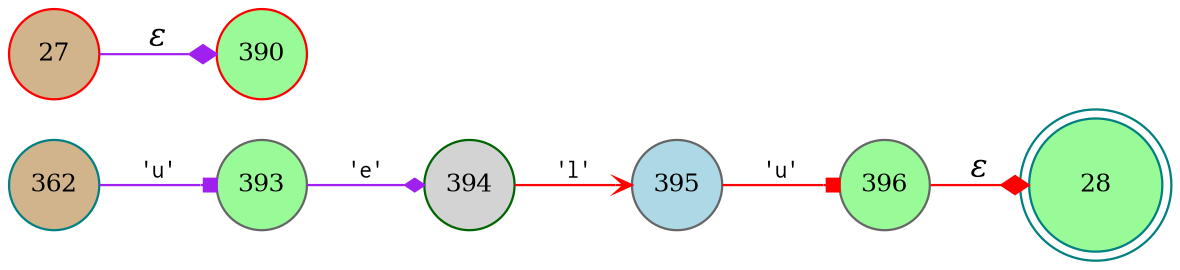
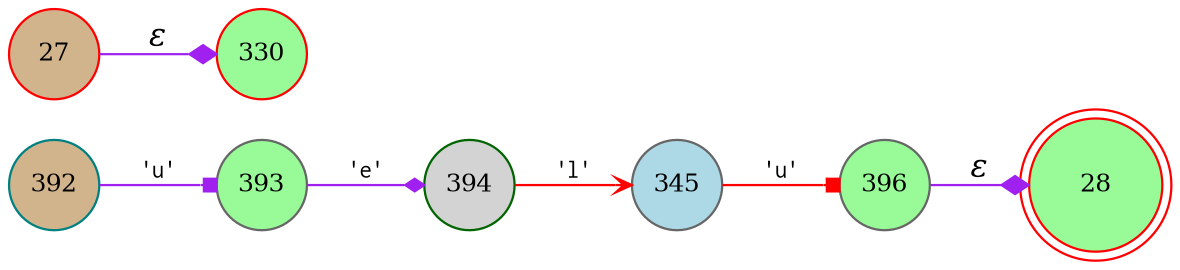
(262, 54) -> (262, 54)
(54, 185) -> (54, 185)
(677, 185) -> (677, 185)
(966, 185) -> (966, 185)
(1096, 185) -> (1096, 185)
